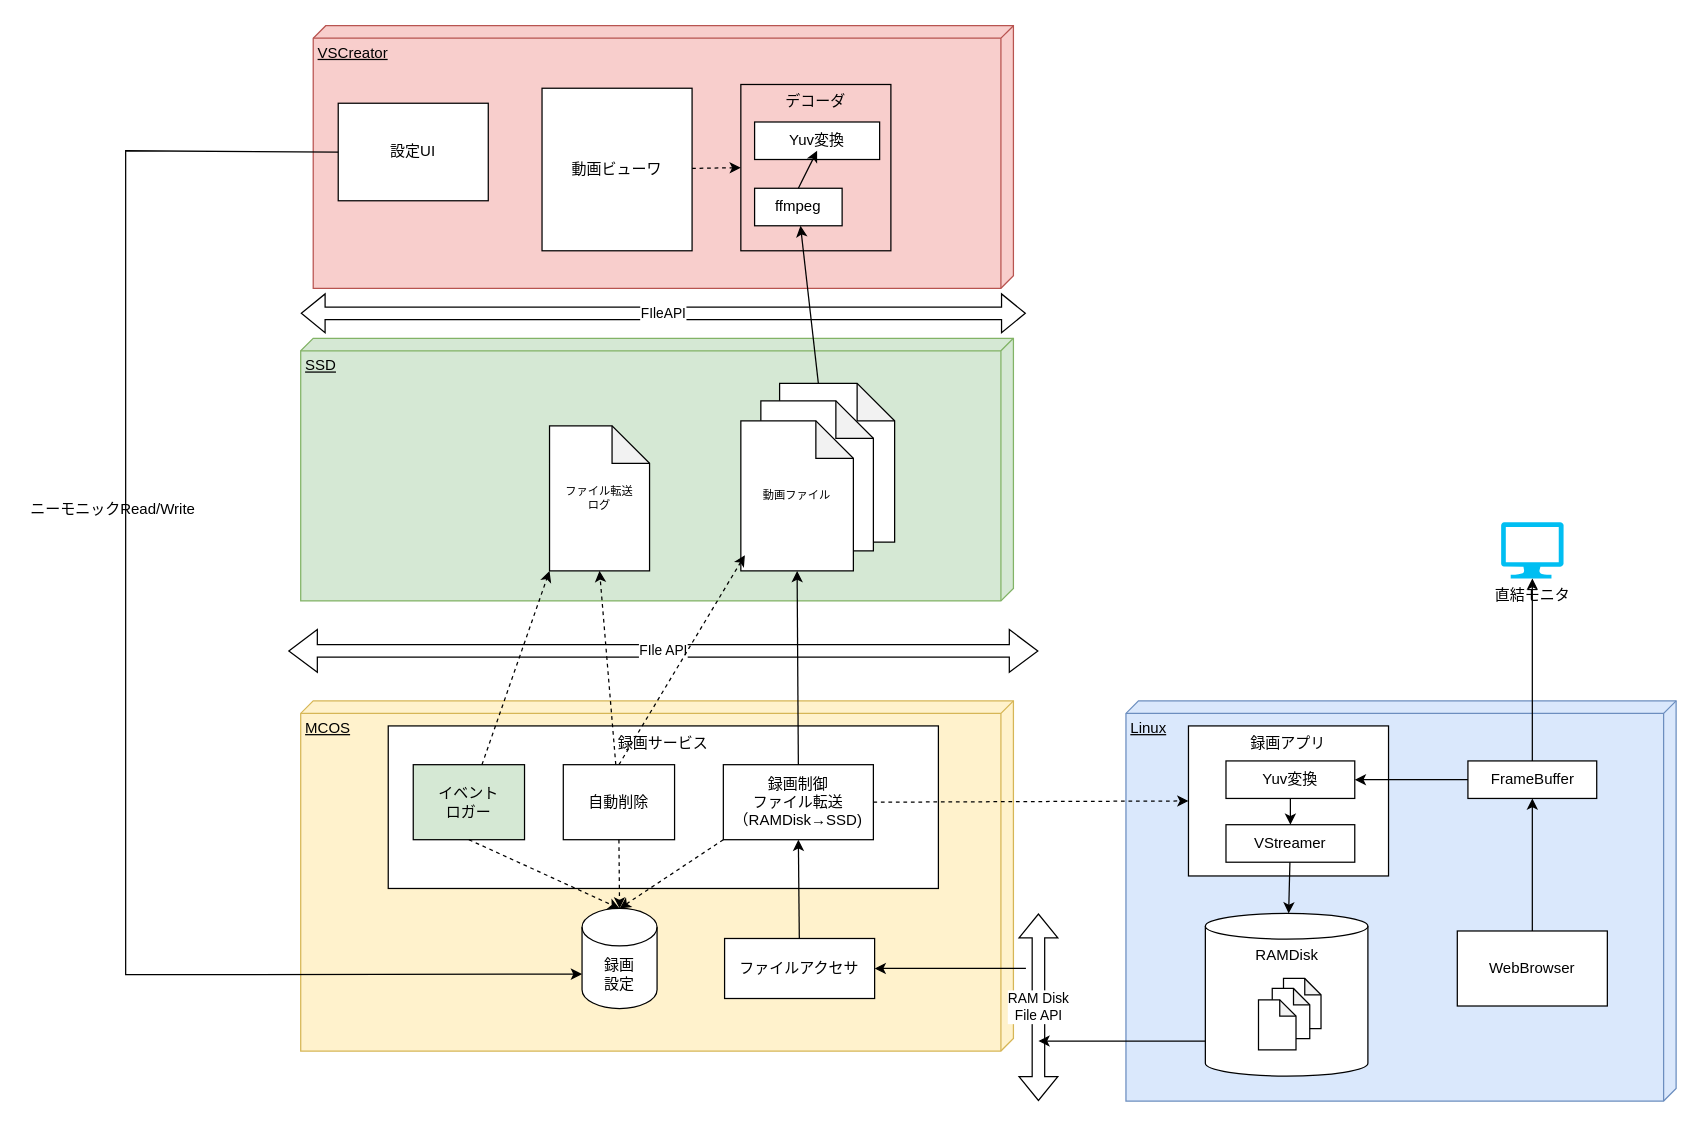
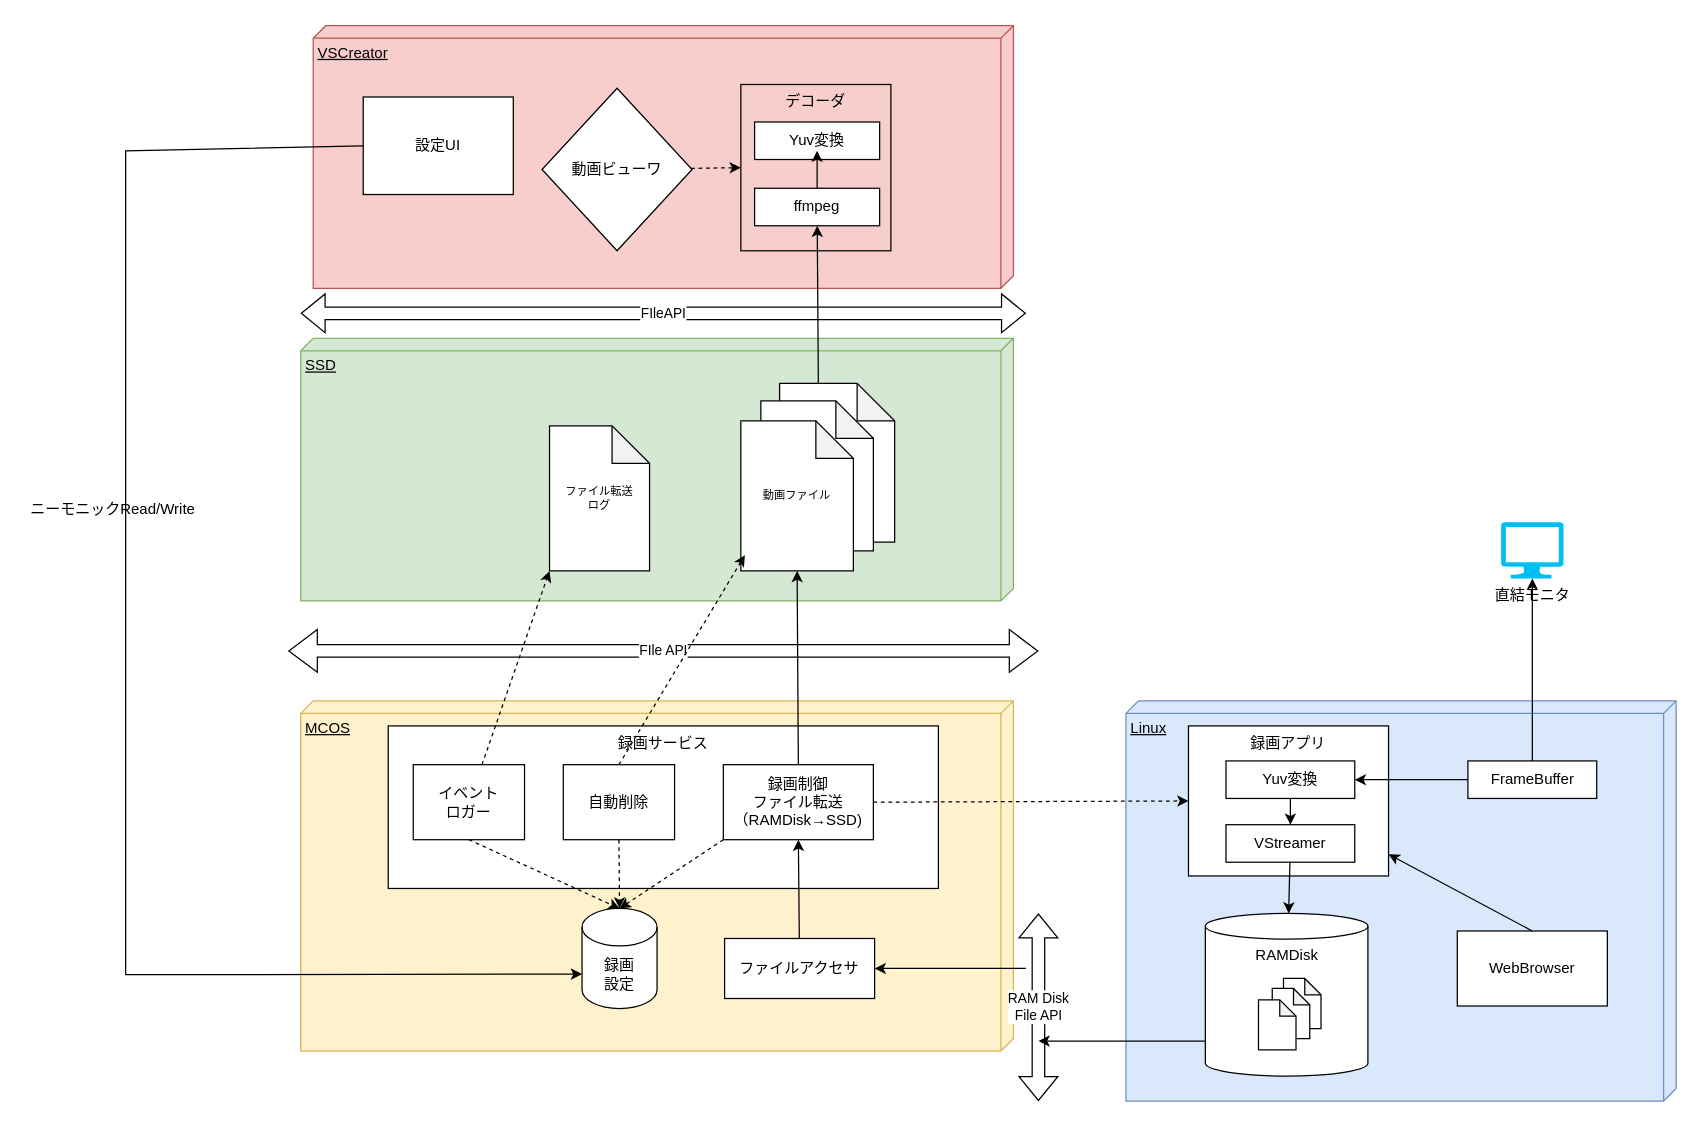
(413, 152) -> (438, 146)
(617, 169) -> (617, 169)
(798, 207) -> (817, 207)
(608, 671) -> none
(469, 802) -> (469, 802)
(1532, 868) -> (1464, 894)
